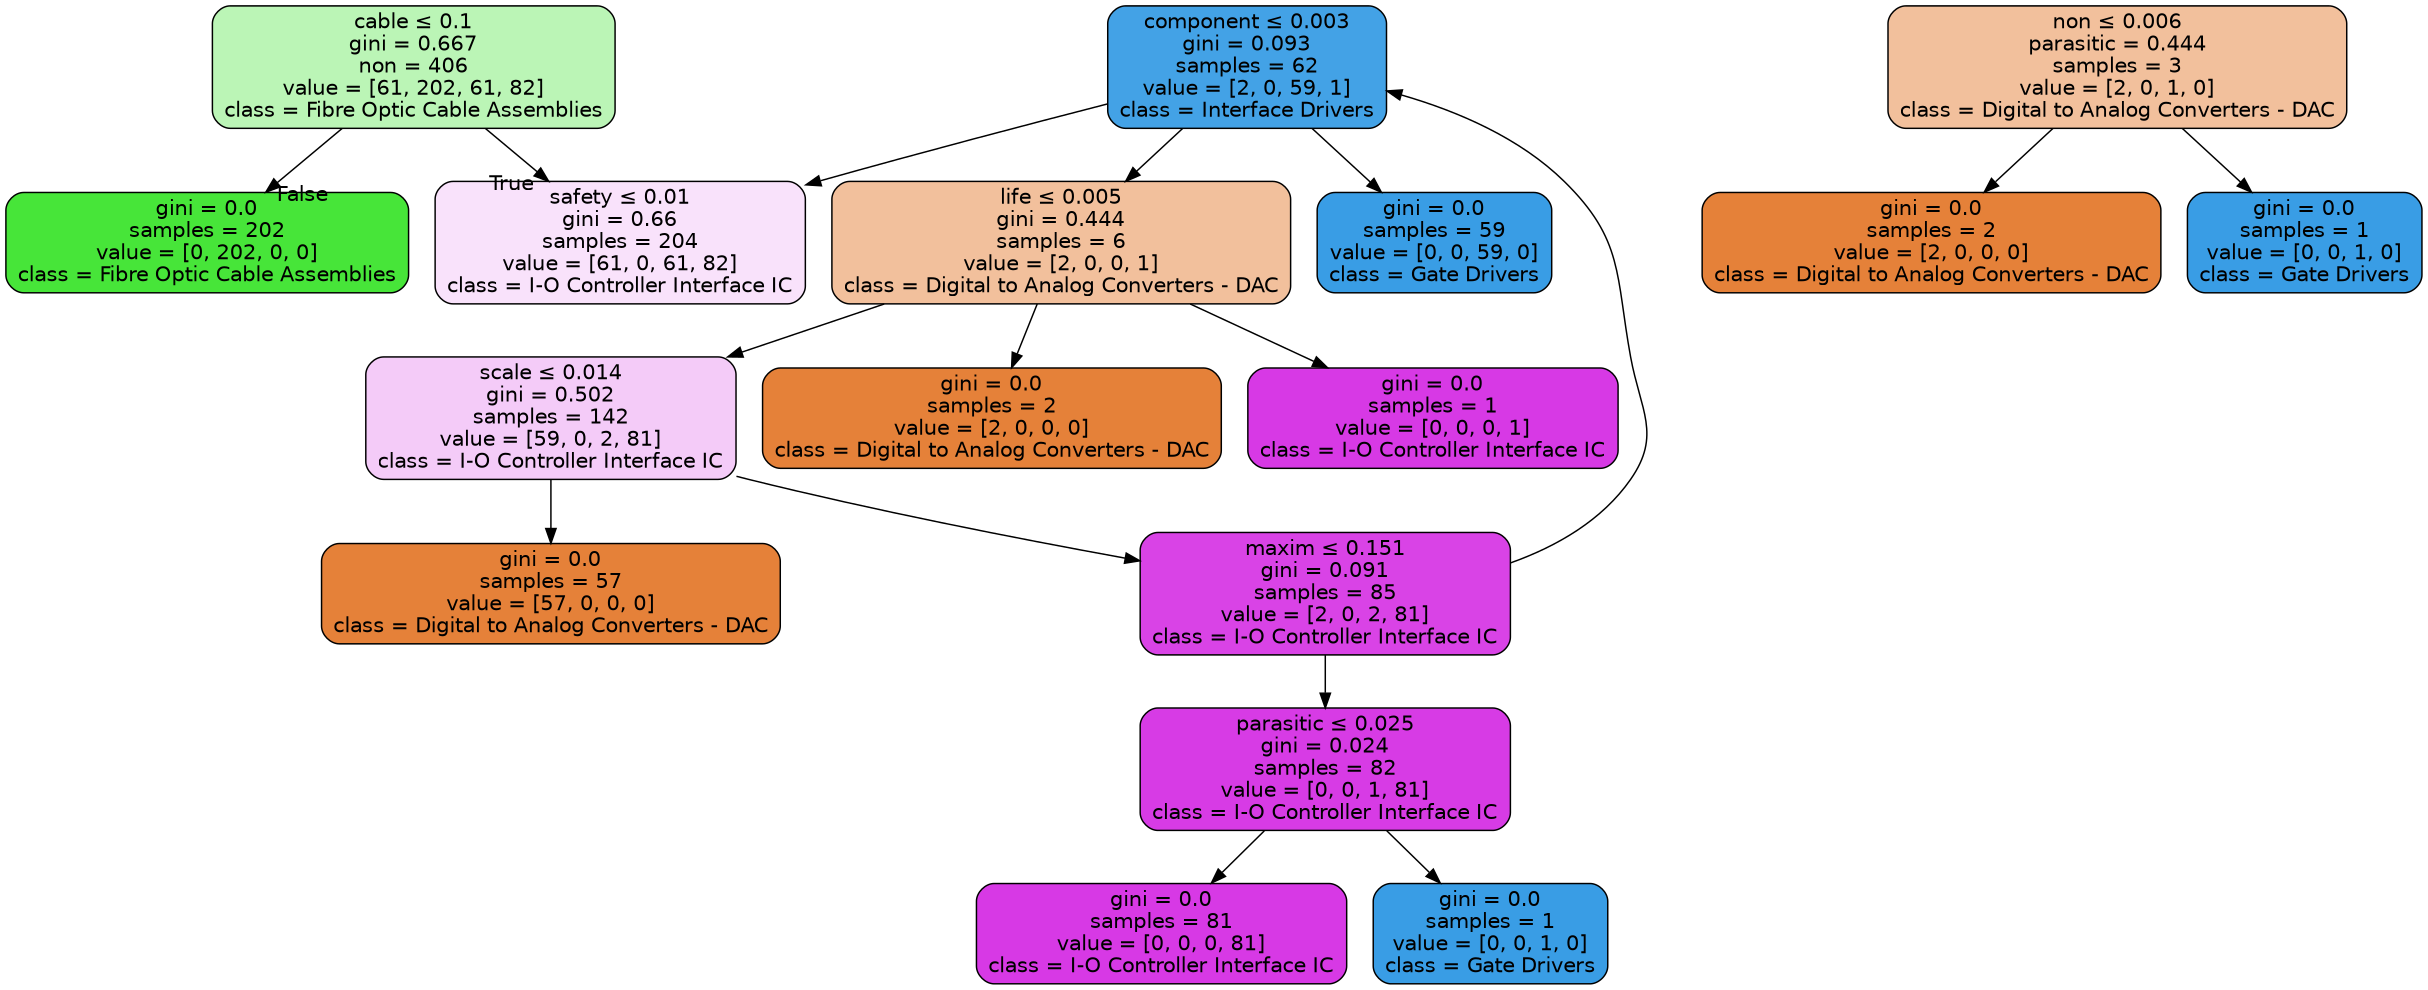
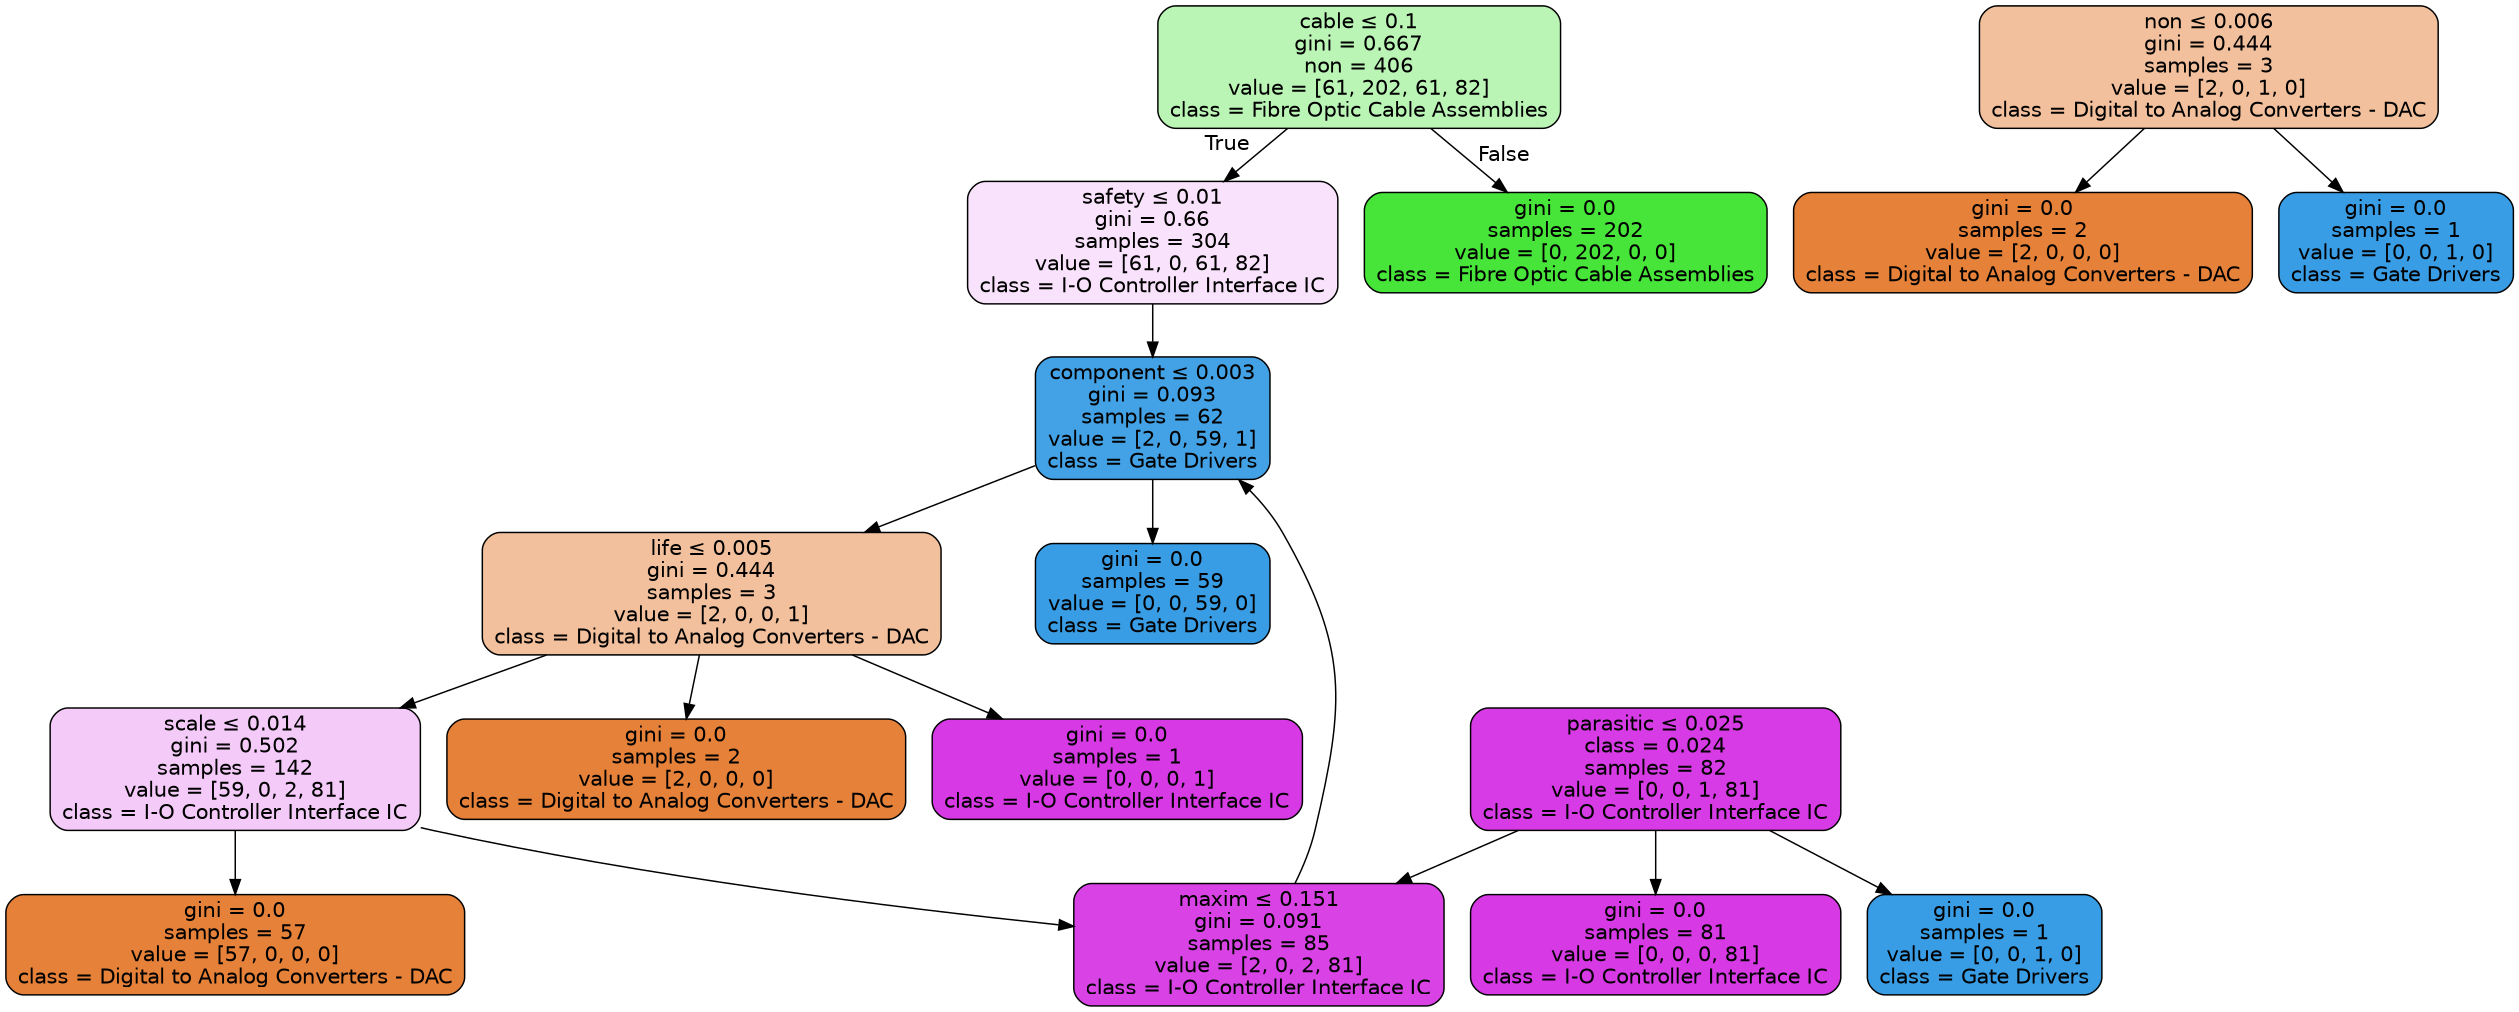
(2117, 44) -> (2209, 44)
(1247, 111) -> (1153, 462)
(964, 142) -> (1153, 323)
(620, 242) -> (1153, 242)
(1061, 242) -> (712, 593)
(1325, 674) -> (1464, 854)
(1325, 746) -> (1656, 746)
